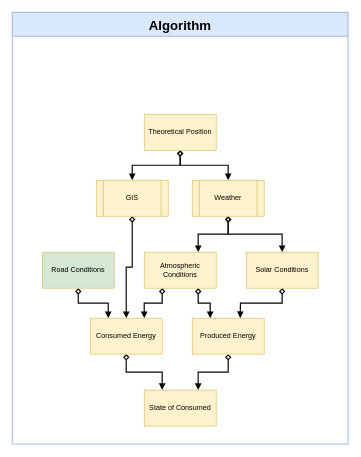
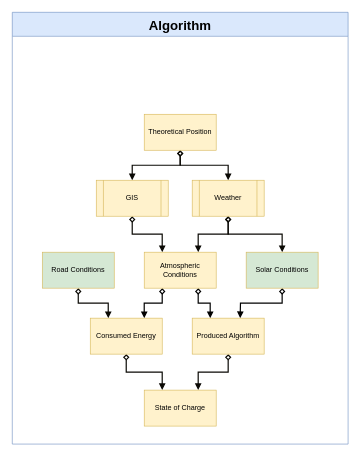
(126, 268) -> (151, 234)
(282, 270) -> (282, 270)
(228, 336) -> (228, 336)
(180, 408) -> (180, 408)
